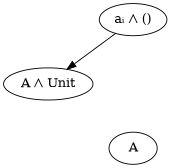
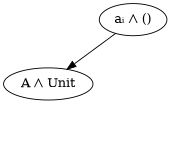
(133, 148) -> none
